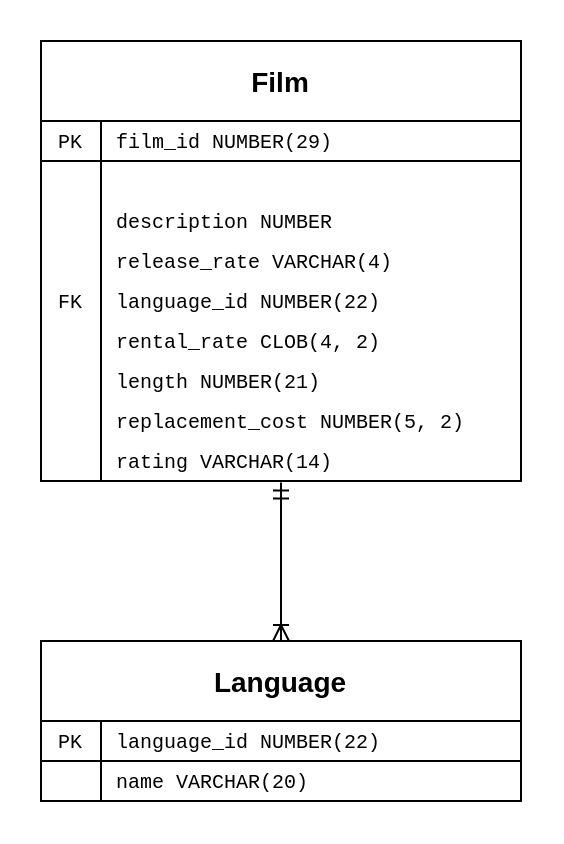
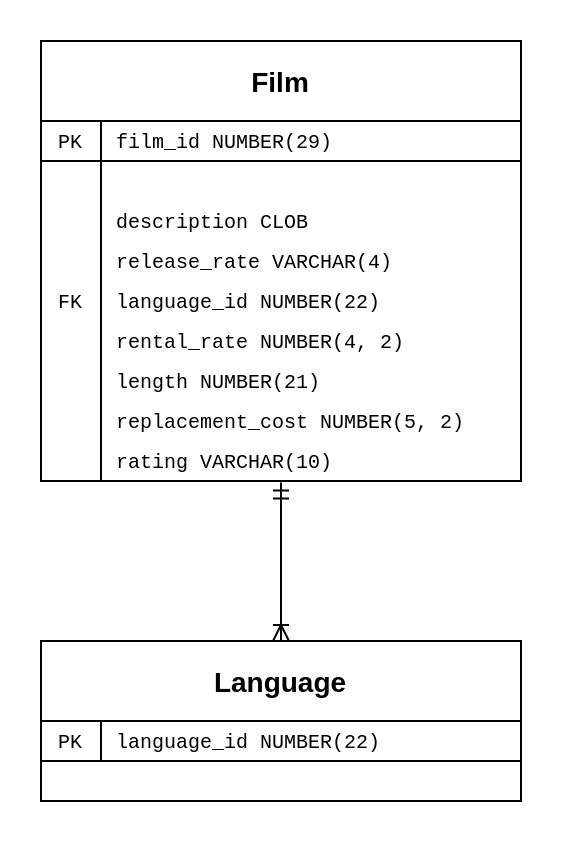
(209, 221) -> (198, 221)
(229, 341) -> (240, 341)
(212, 461) -> (212, 461)
(311, 781) -> none
